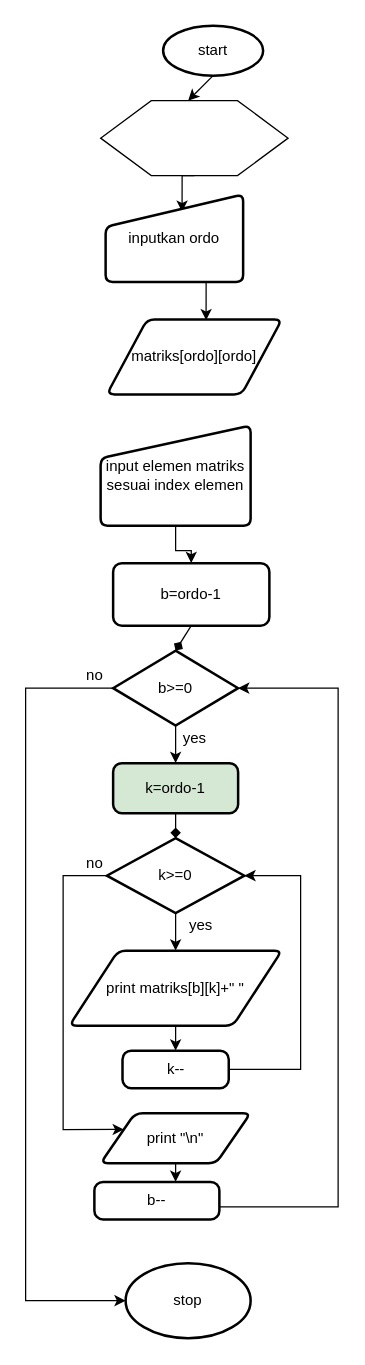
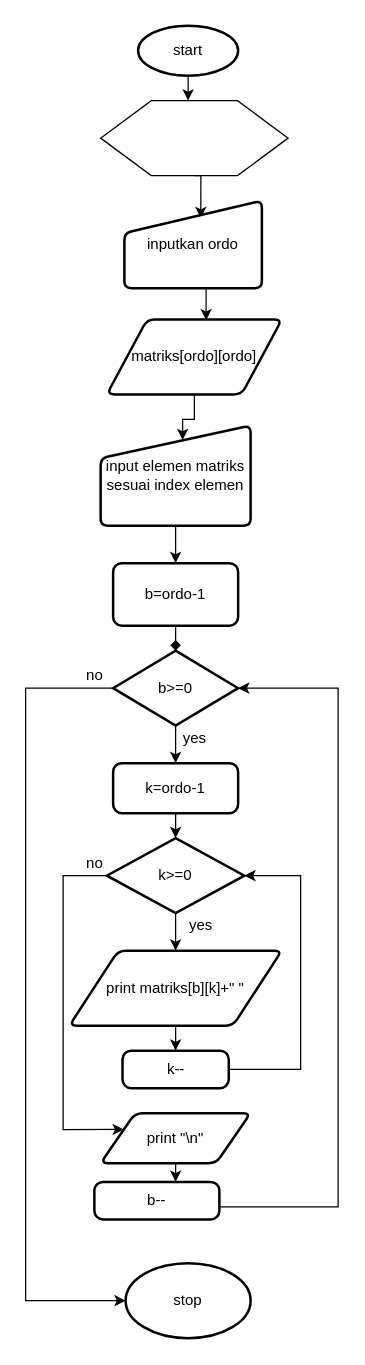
(213, 51) -> (188, 51)
(174, 238) -> (193, 244)
none -> (194, 418)
(191, 594) -> (176, 594)
(176, 788) -> (176, 788)
(176, 827) -> (176, 828)
